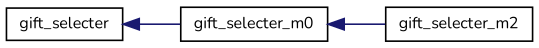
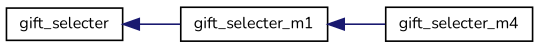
(254, 24) -> (254, 24)
(459, 24) -> (459, 24)
